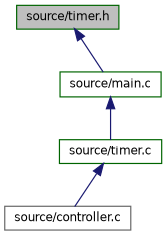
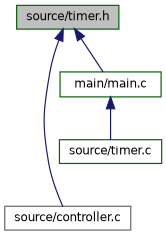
(111, 84) -> (111, 84)
(86, 190) -> (44, 124)
